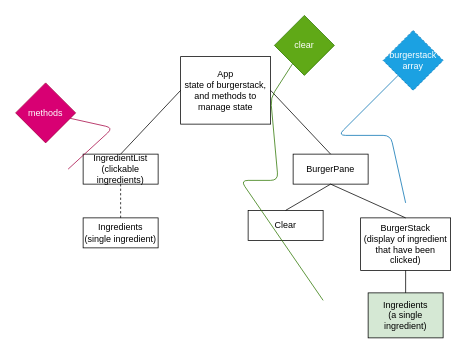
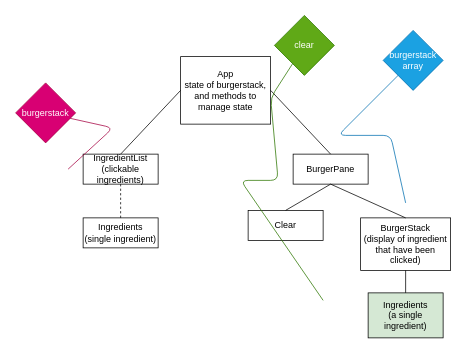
(413, 60) -> (413, 60)
(45, 113) -> (45, 113)
